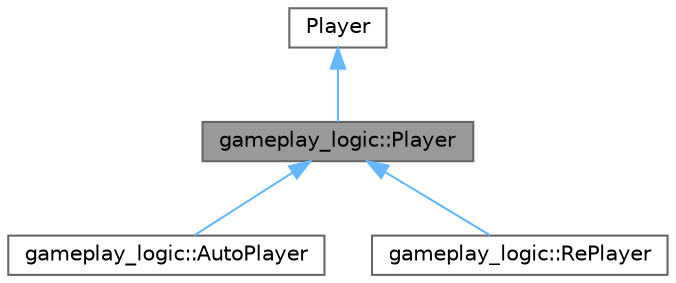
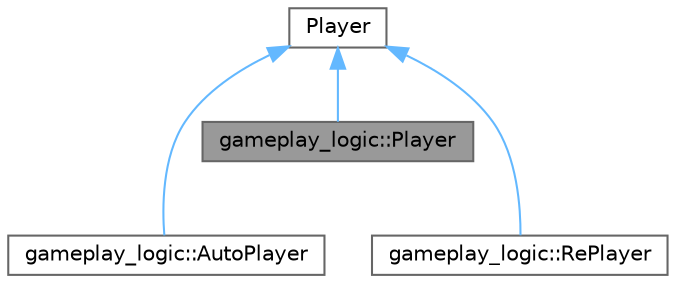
(243, 204) -> (183, 125)
(438, 204) -> (495, 125)
